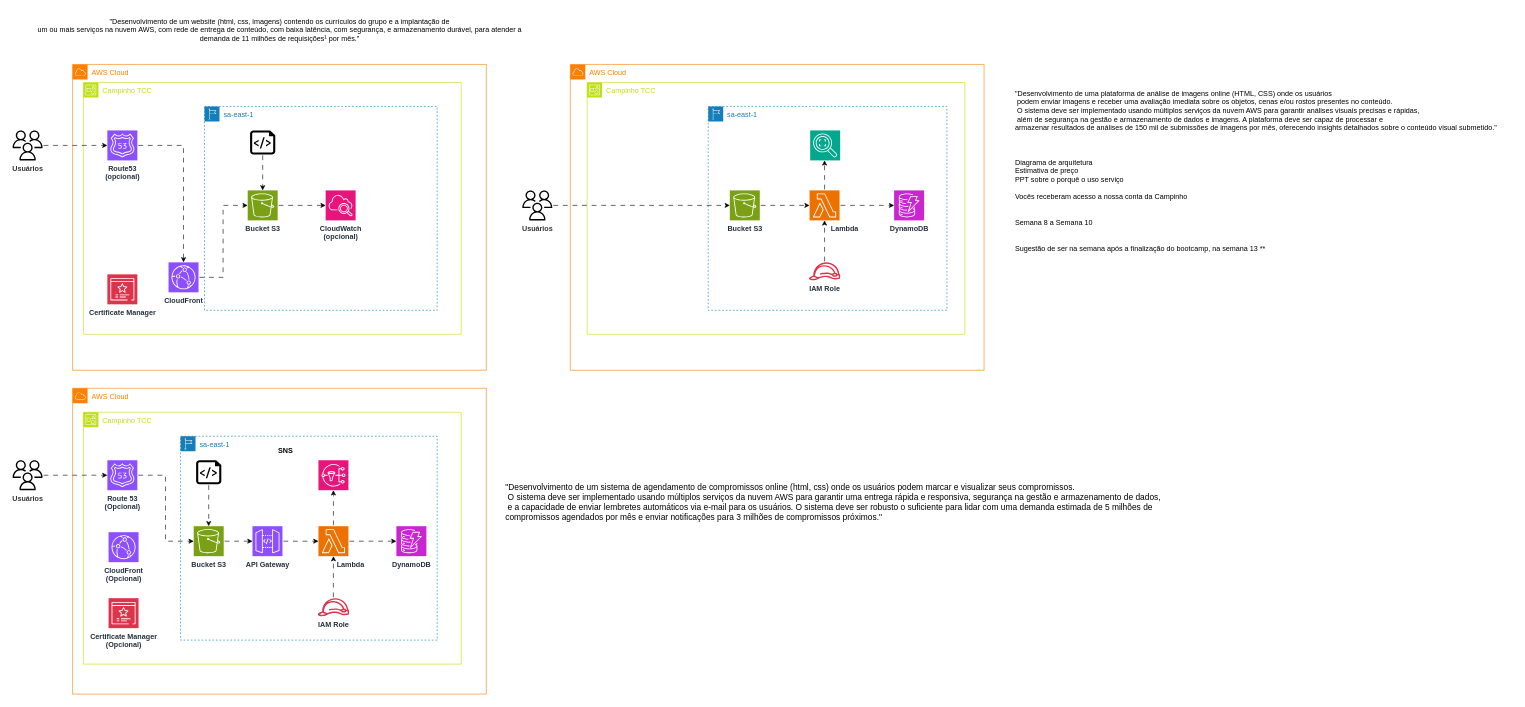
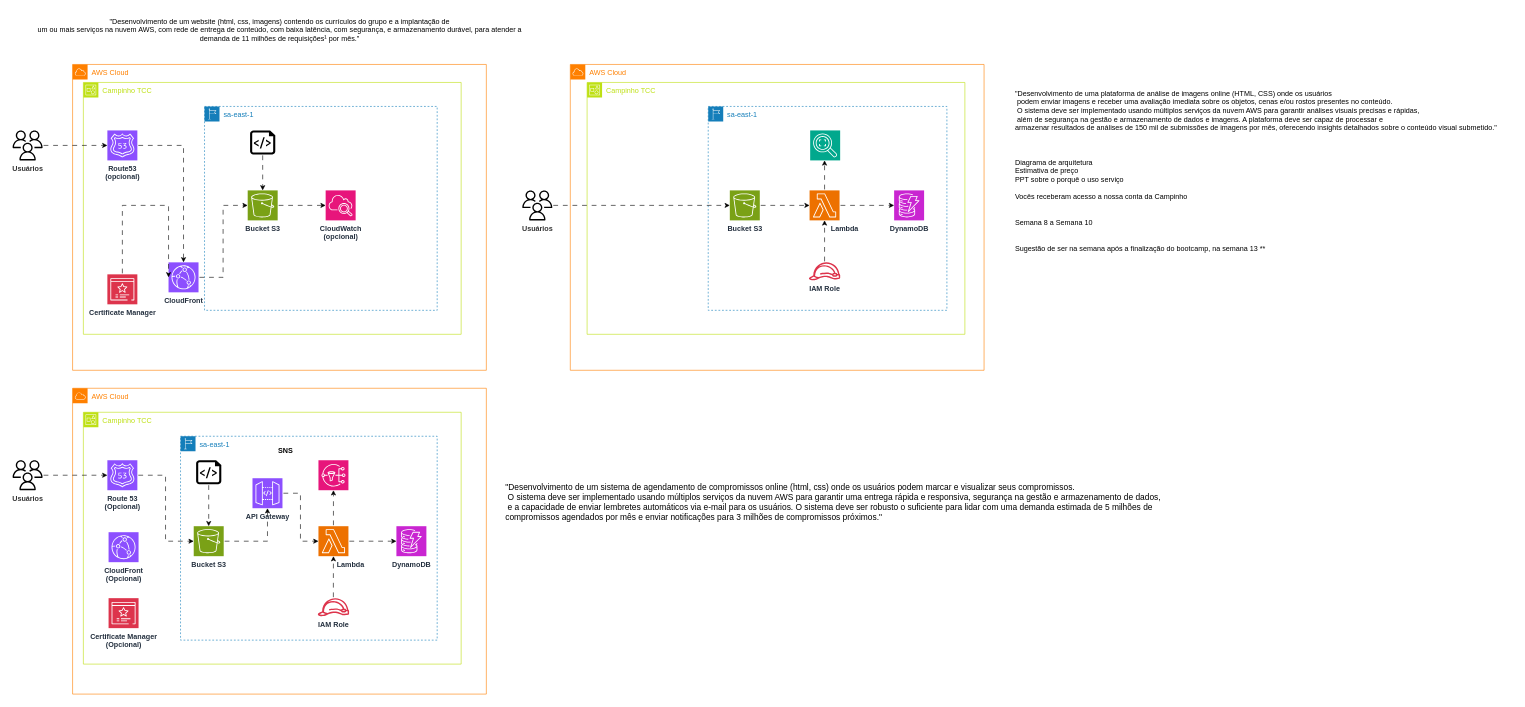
none -> (144, 206)
(267, 542) -> (267, 494)
